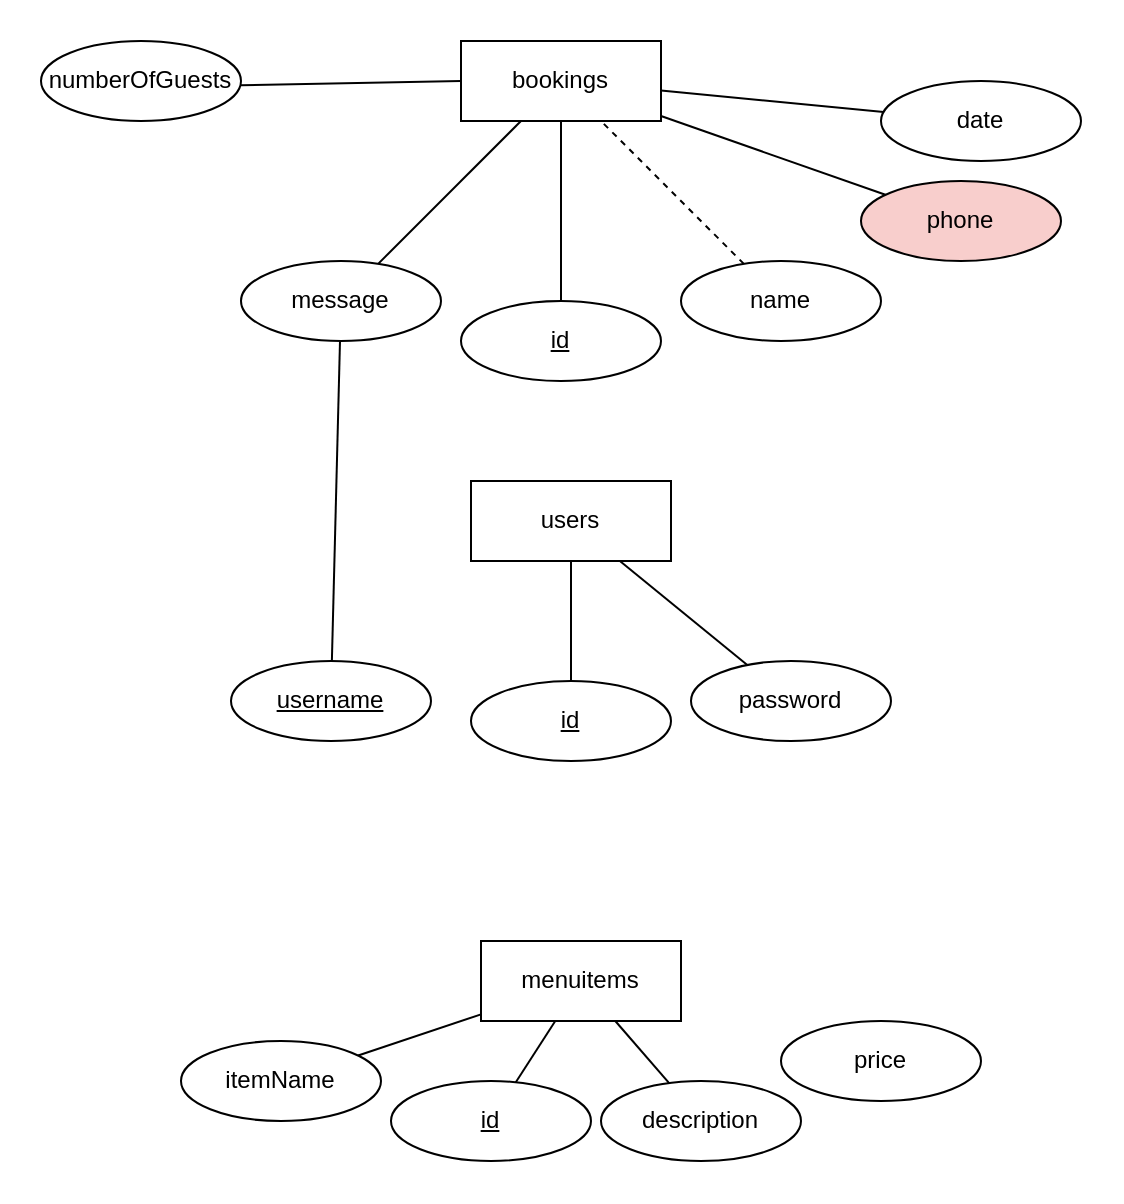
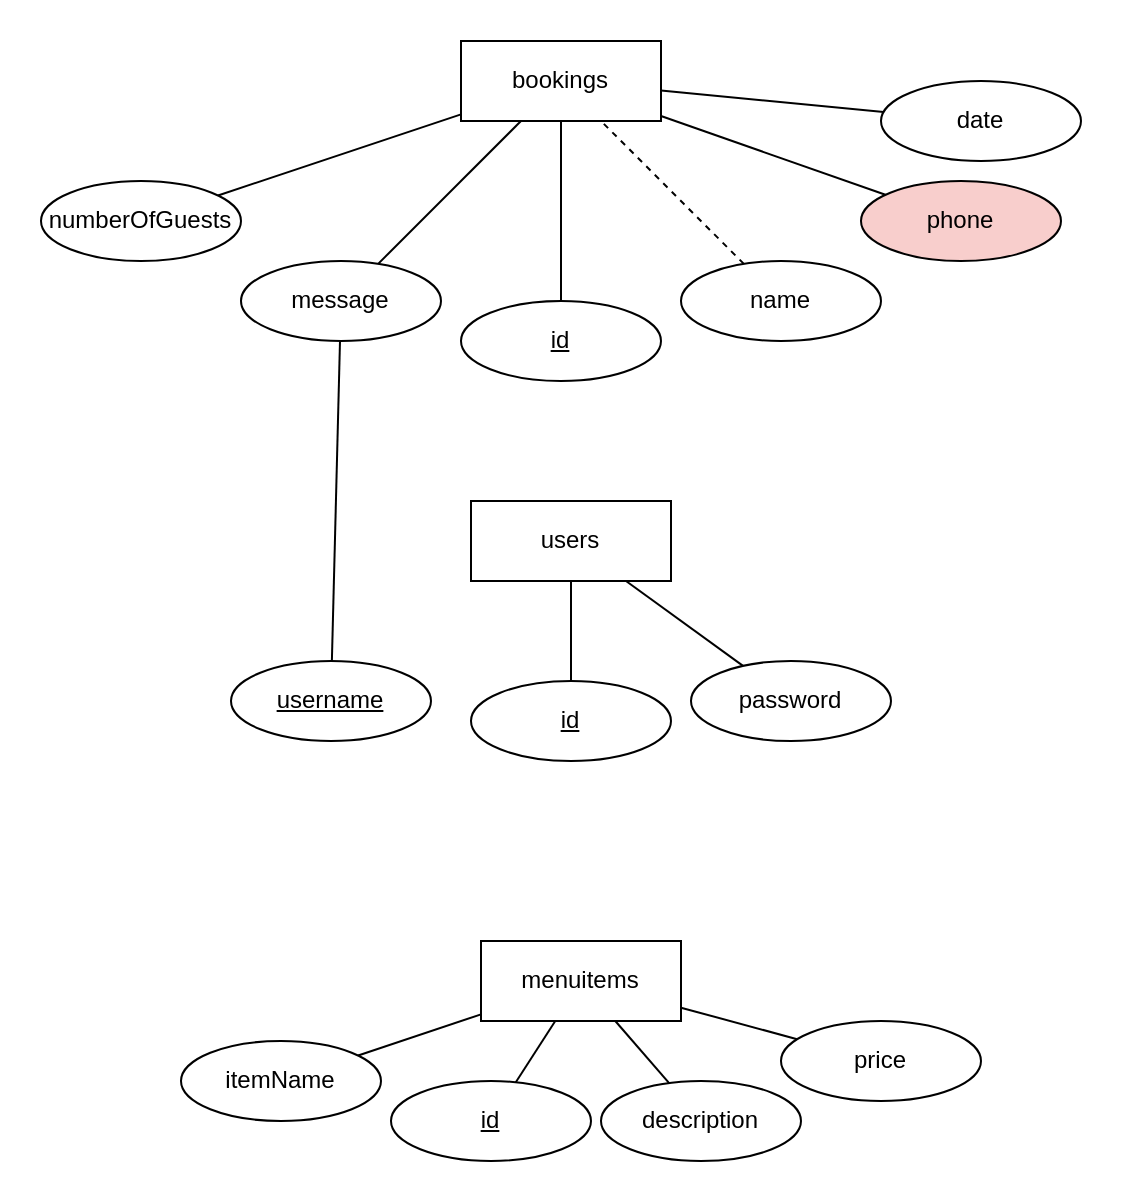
(141, 81) -> (141, 221)
(571, 521) -> (571, 541)
none -> (739, 1023)
